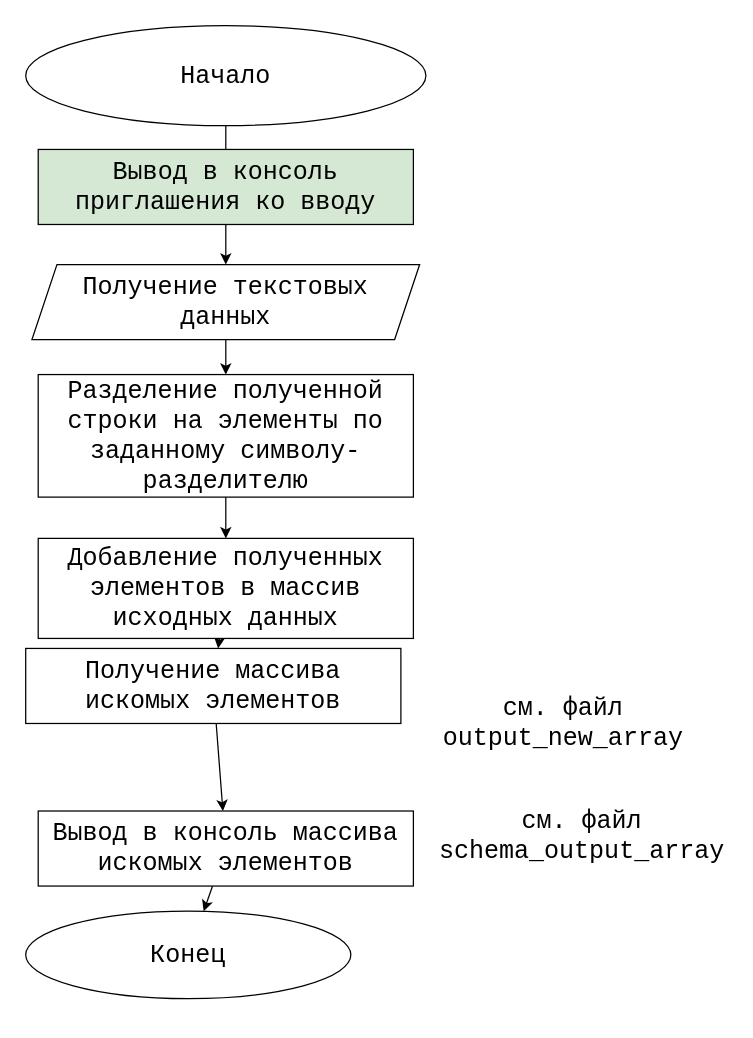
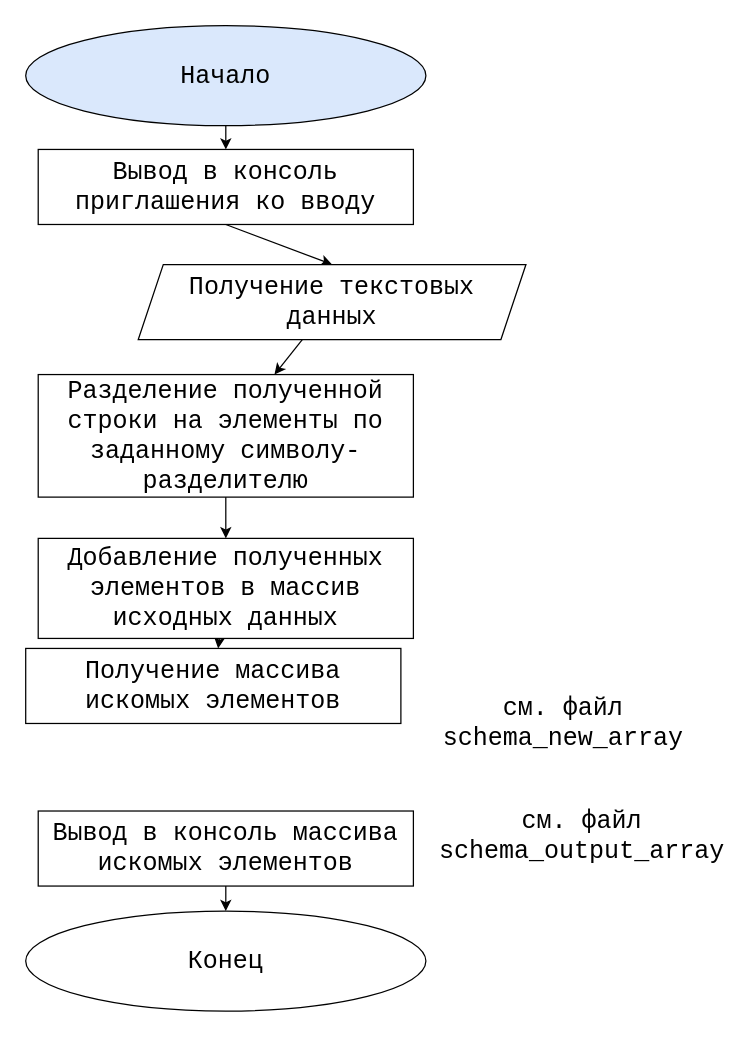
(226, 76) -> (226, 76)
(226, 143) -> (226, 139)
(226, 187) -> (226, 187)
(226, 302) -> (332, 302)
(563, 723) -> (563, 723)
(219, 762) -> none
(188, 954) -> (226, 961)
